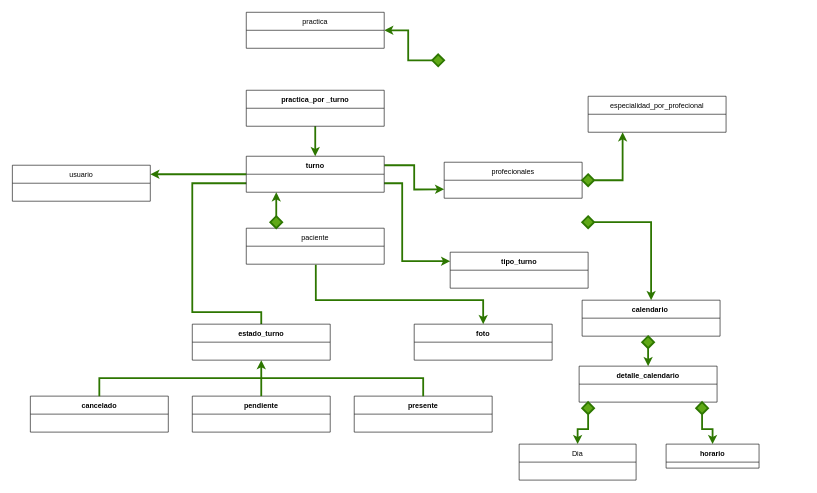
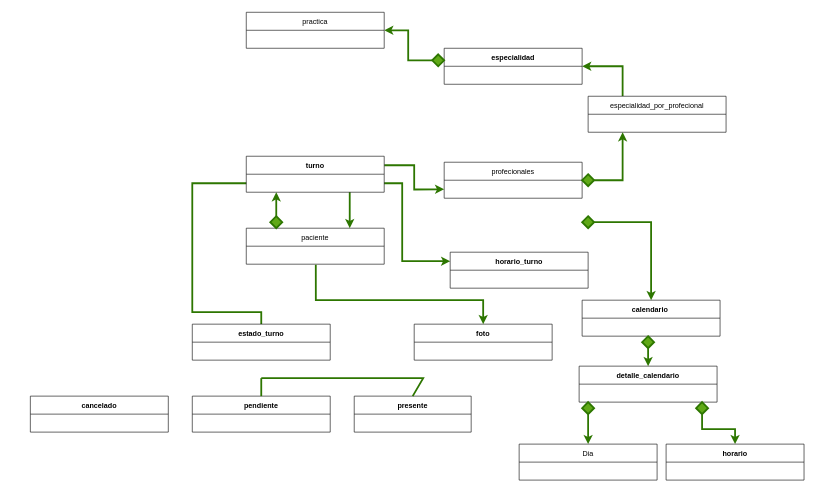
none -> (513, 66)
none -> (621, 66)
(315, 108) -> none
(315, 139) -> none
(201, 174) -> none
(81, 183) -> none
none -> (350, 208)
(519, 262) -> (519, 262)
(176, 378) -> none
(423, 414) -> (413, 414)
(713, 456) -> (735, 462)
(578, 462) -> (588, 462)
